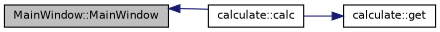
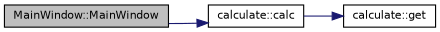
(194, 9) -> (183, 23)
